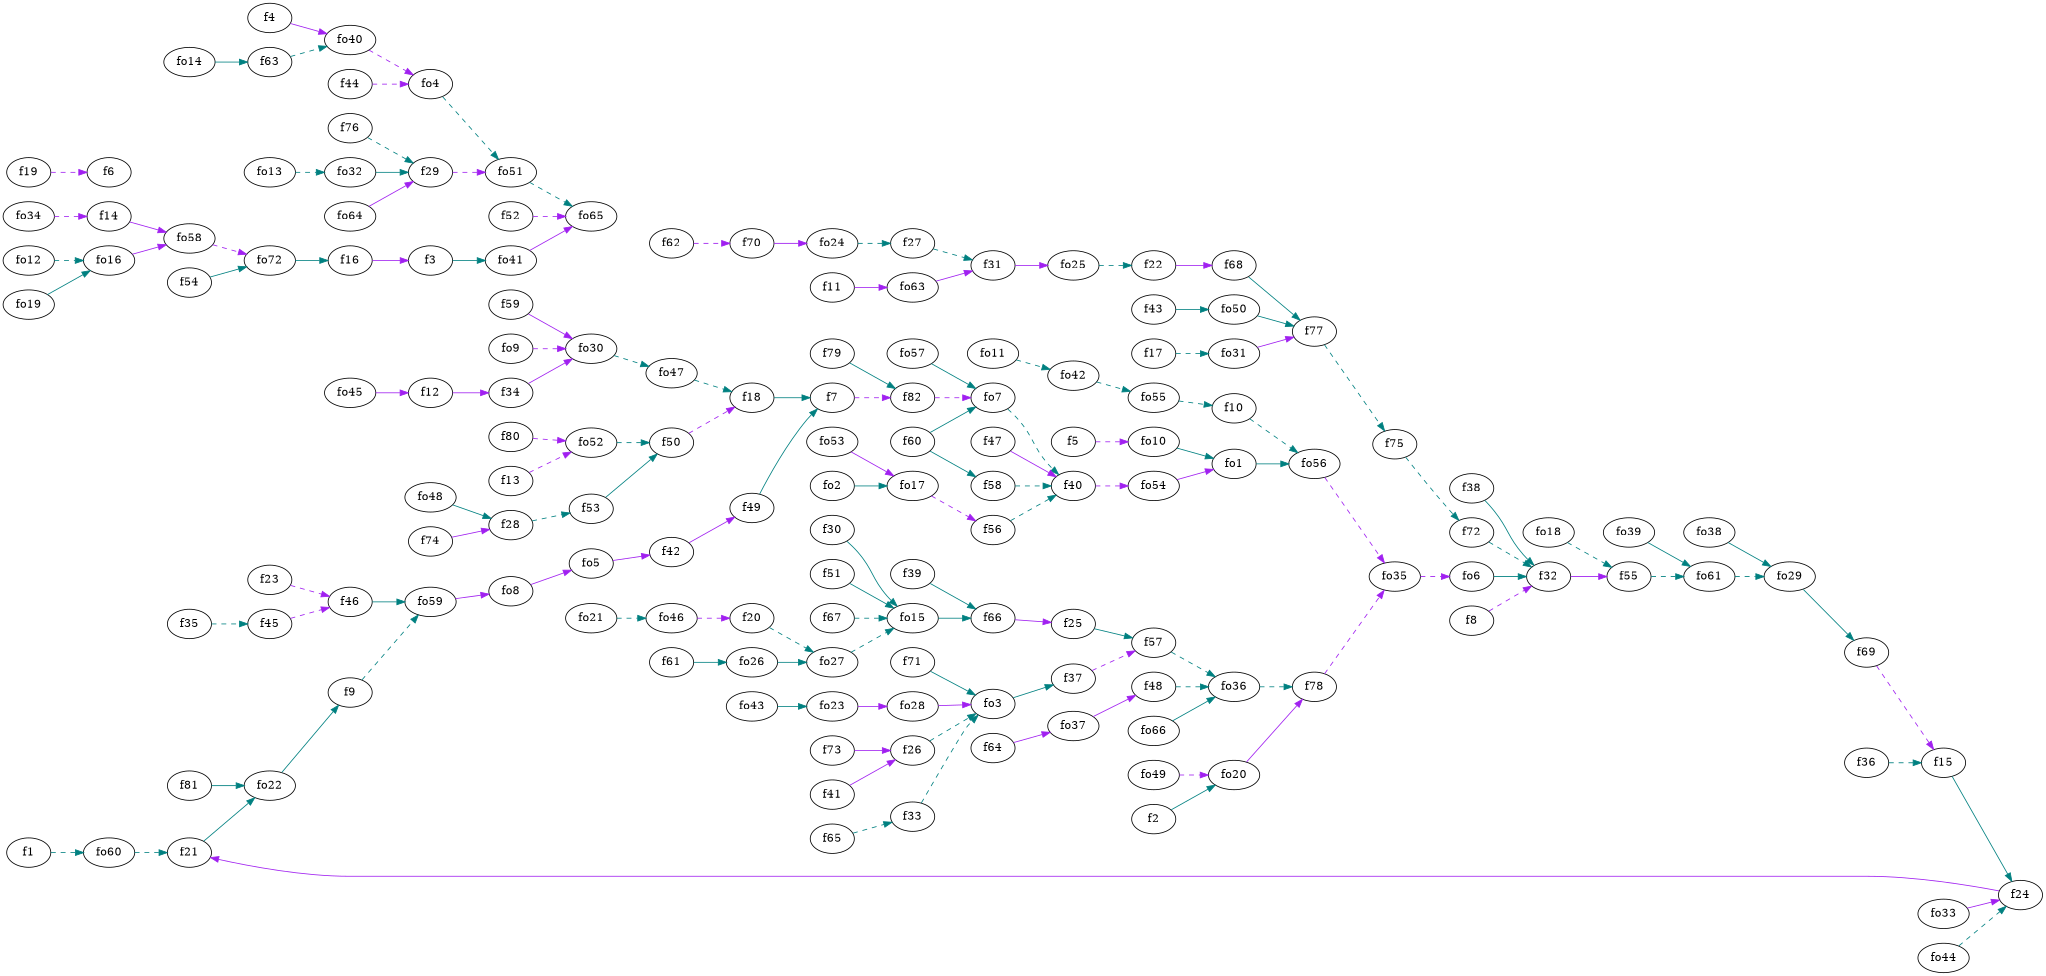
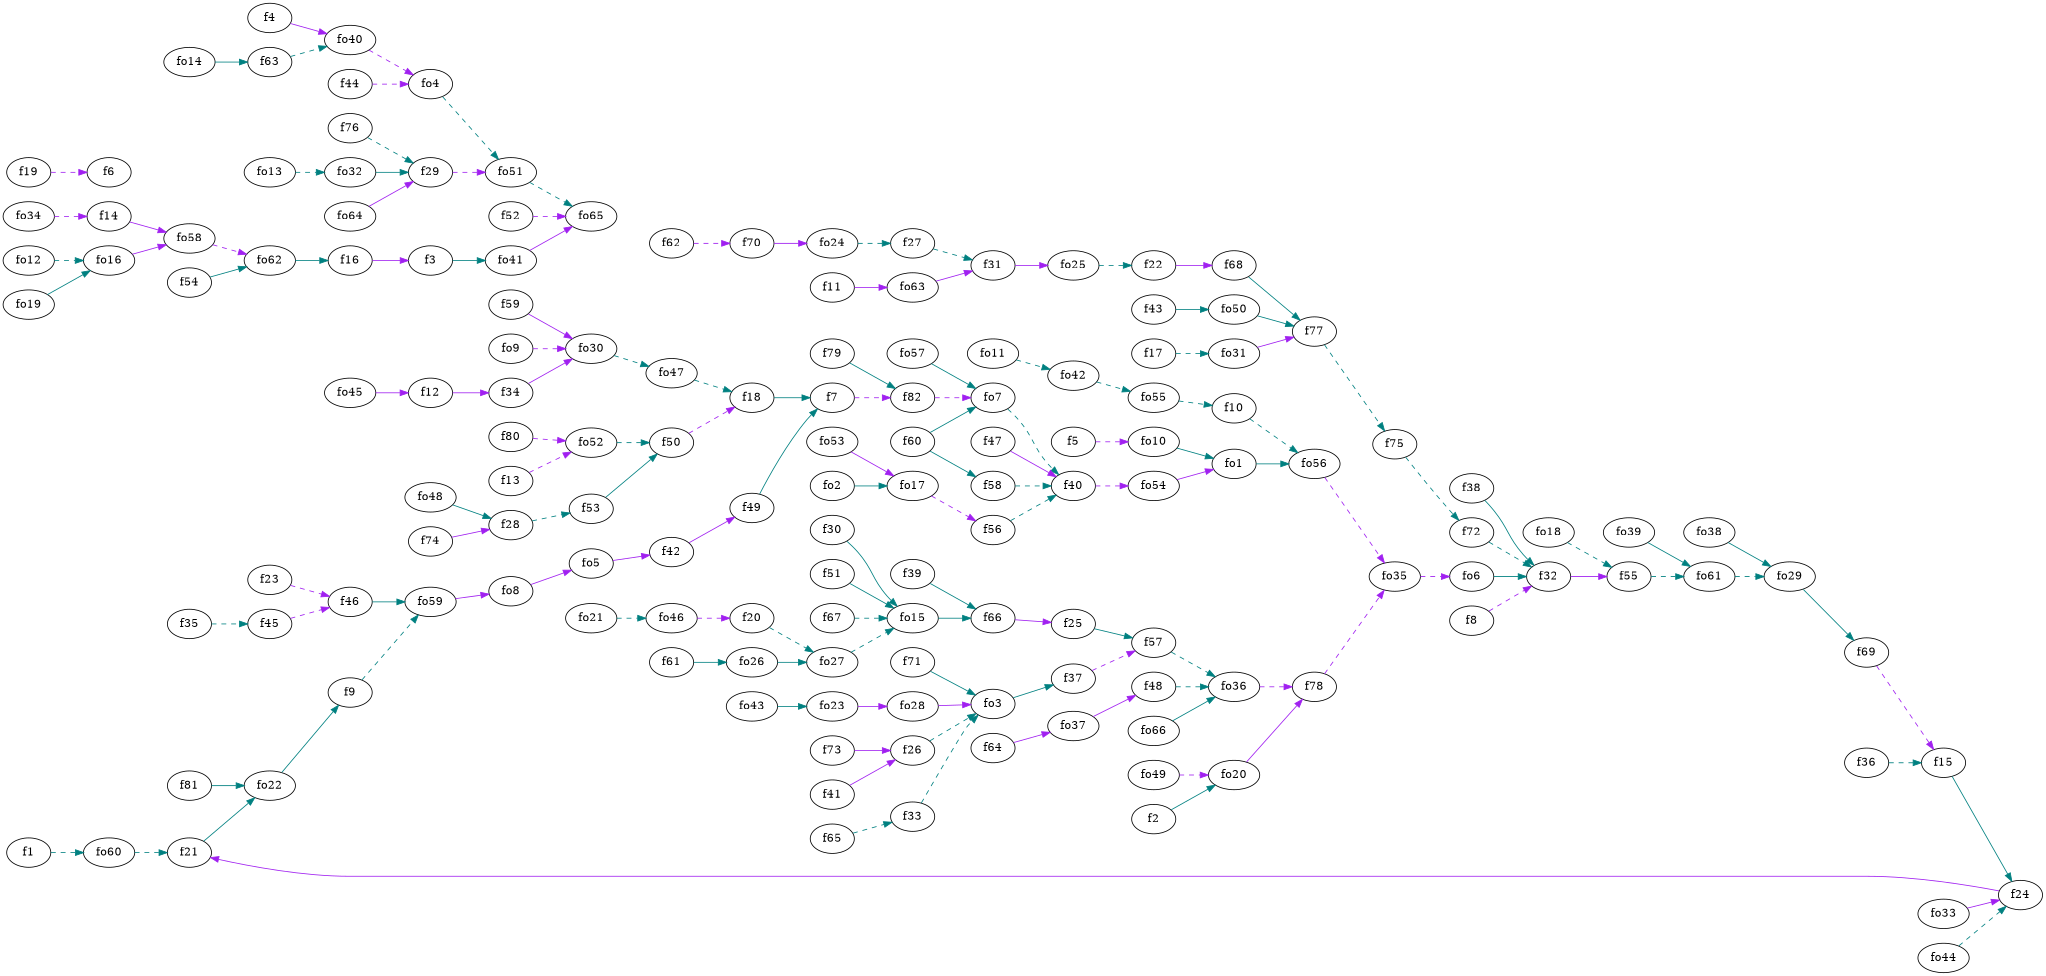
(270, 261) -> (270, 261)
(1272, 687) -> (1272, 687)
